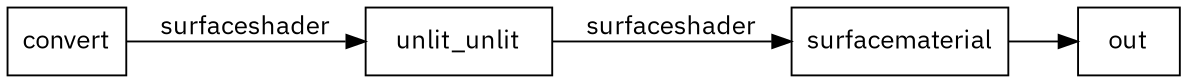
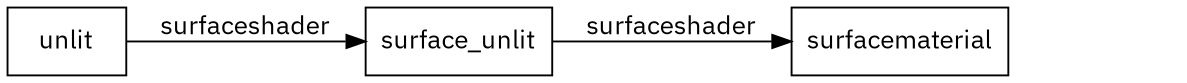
(67, 41) -> (67, 41)
(459, 41) -> (459, 41)
(1129, 41) -> none
